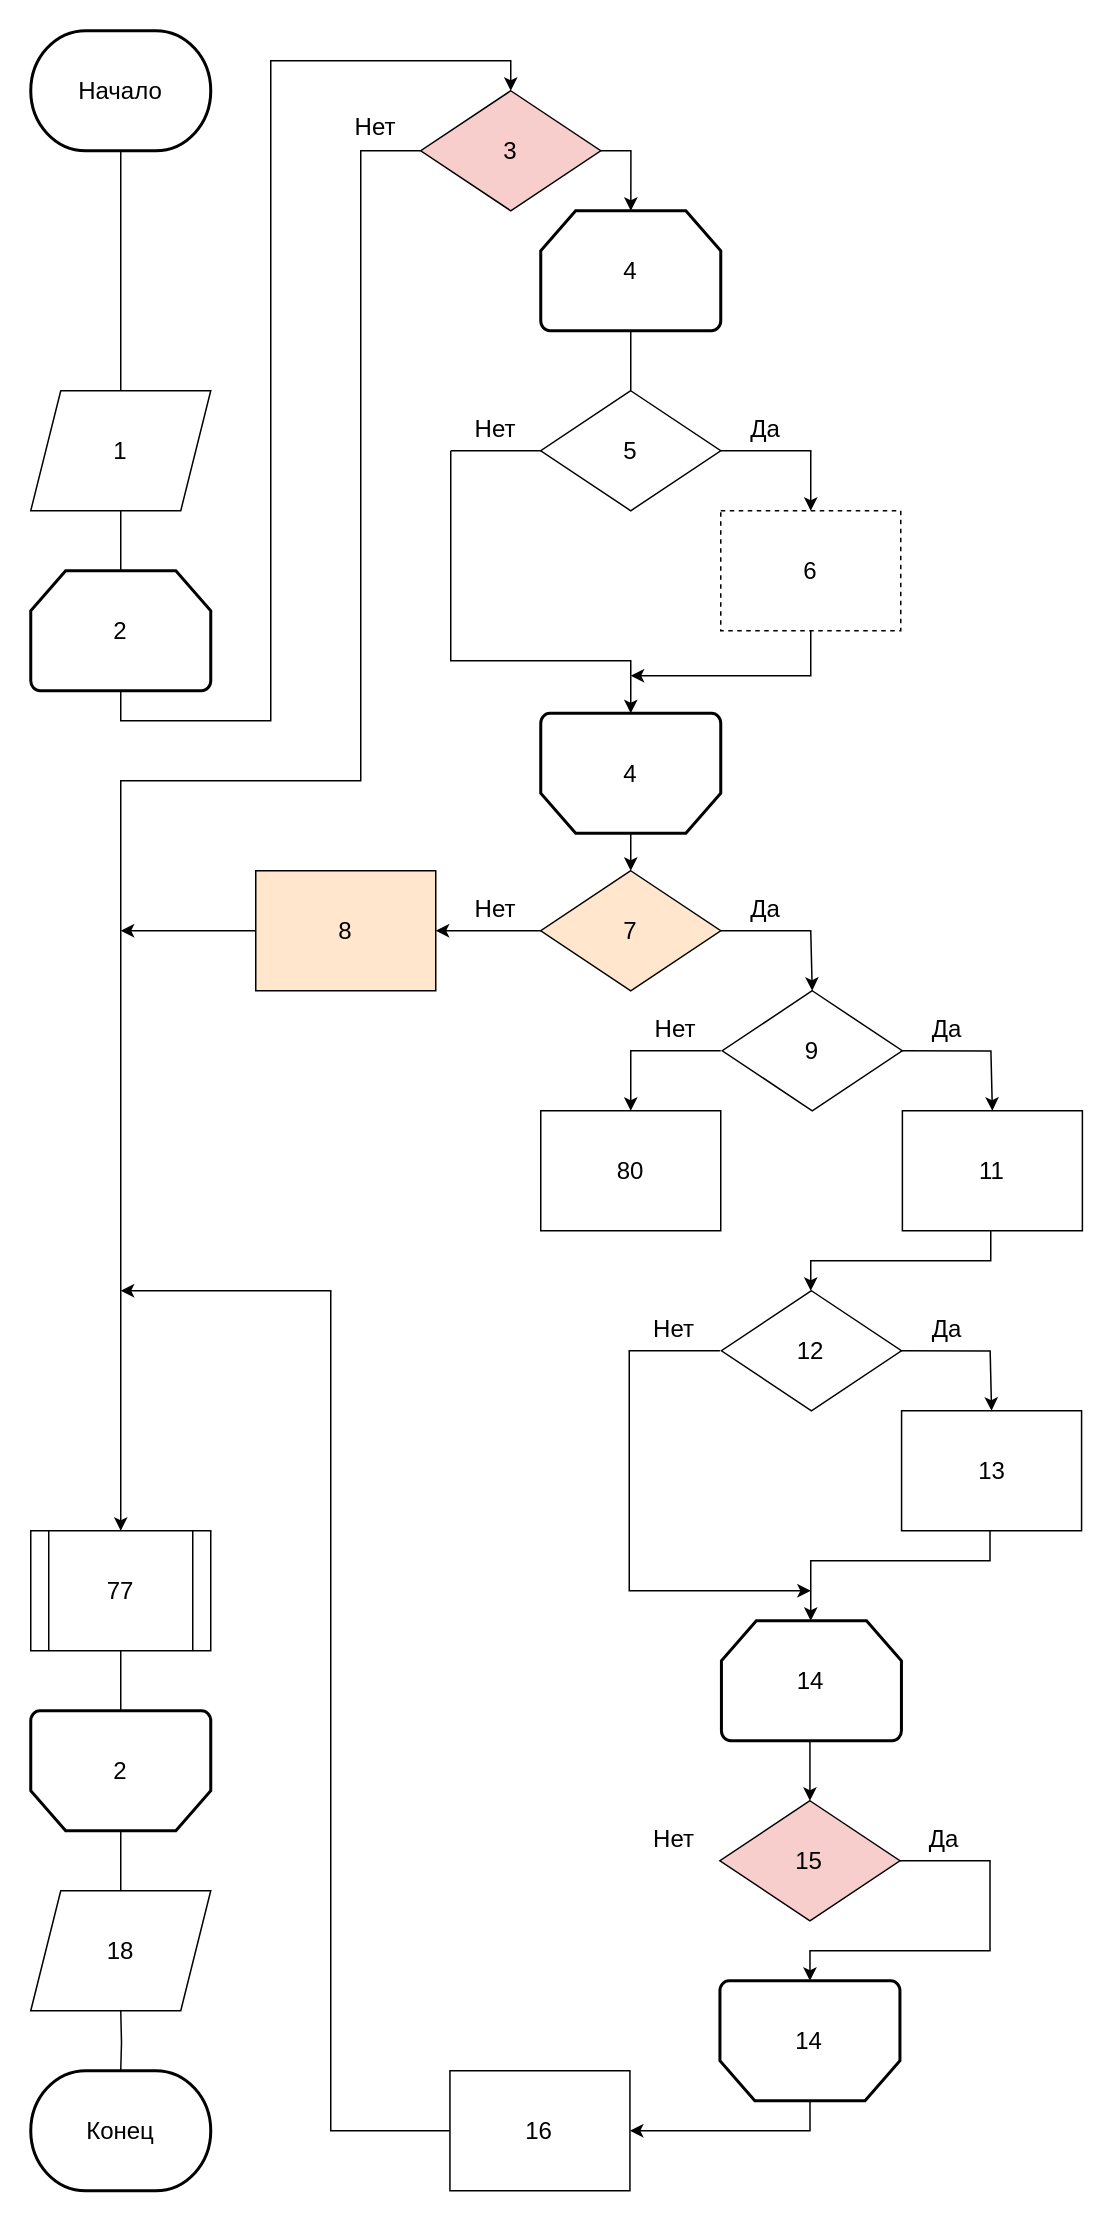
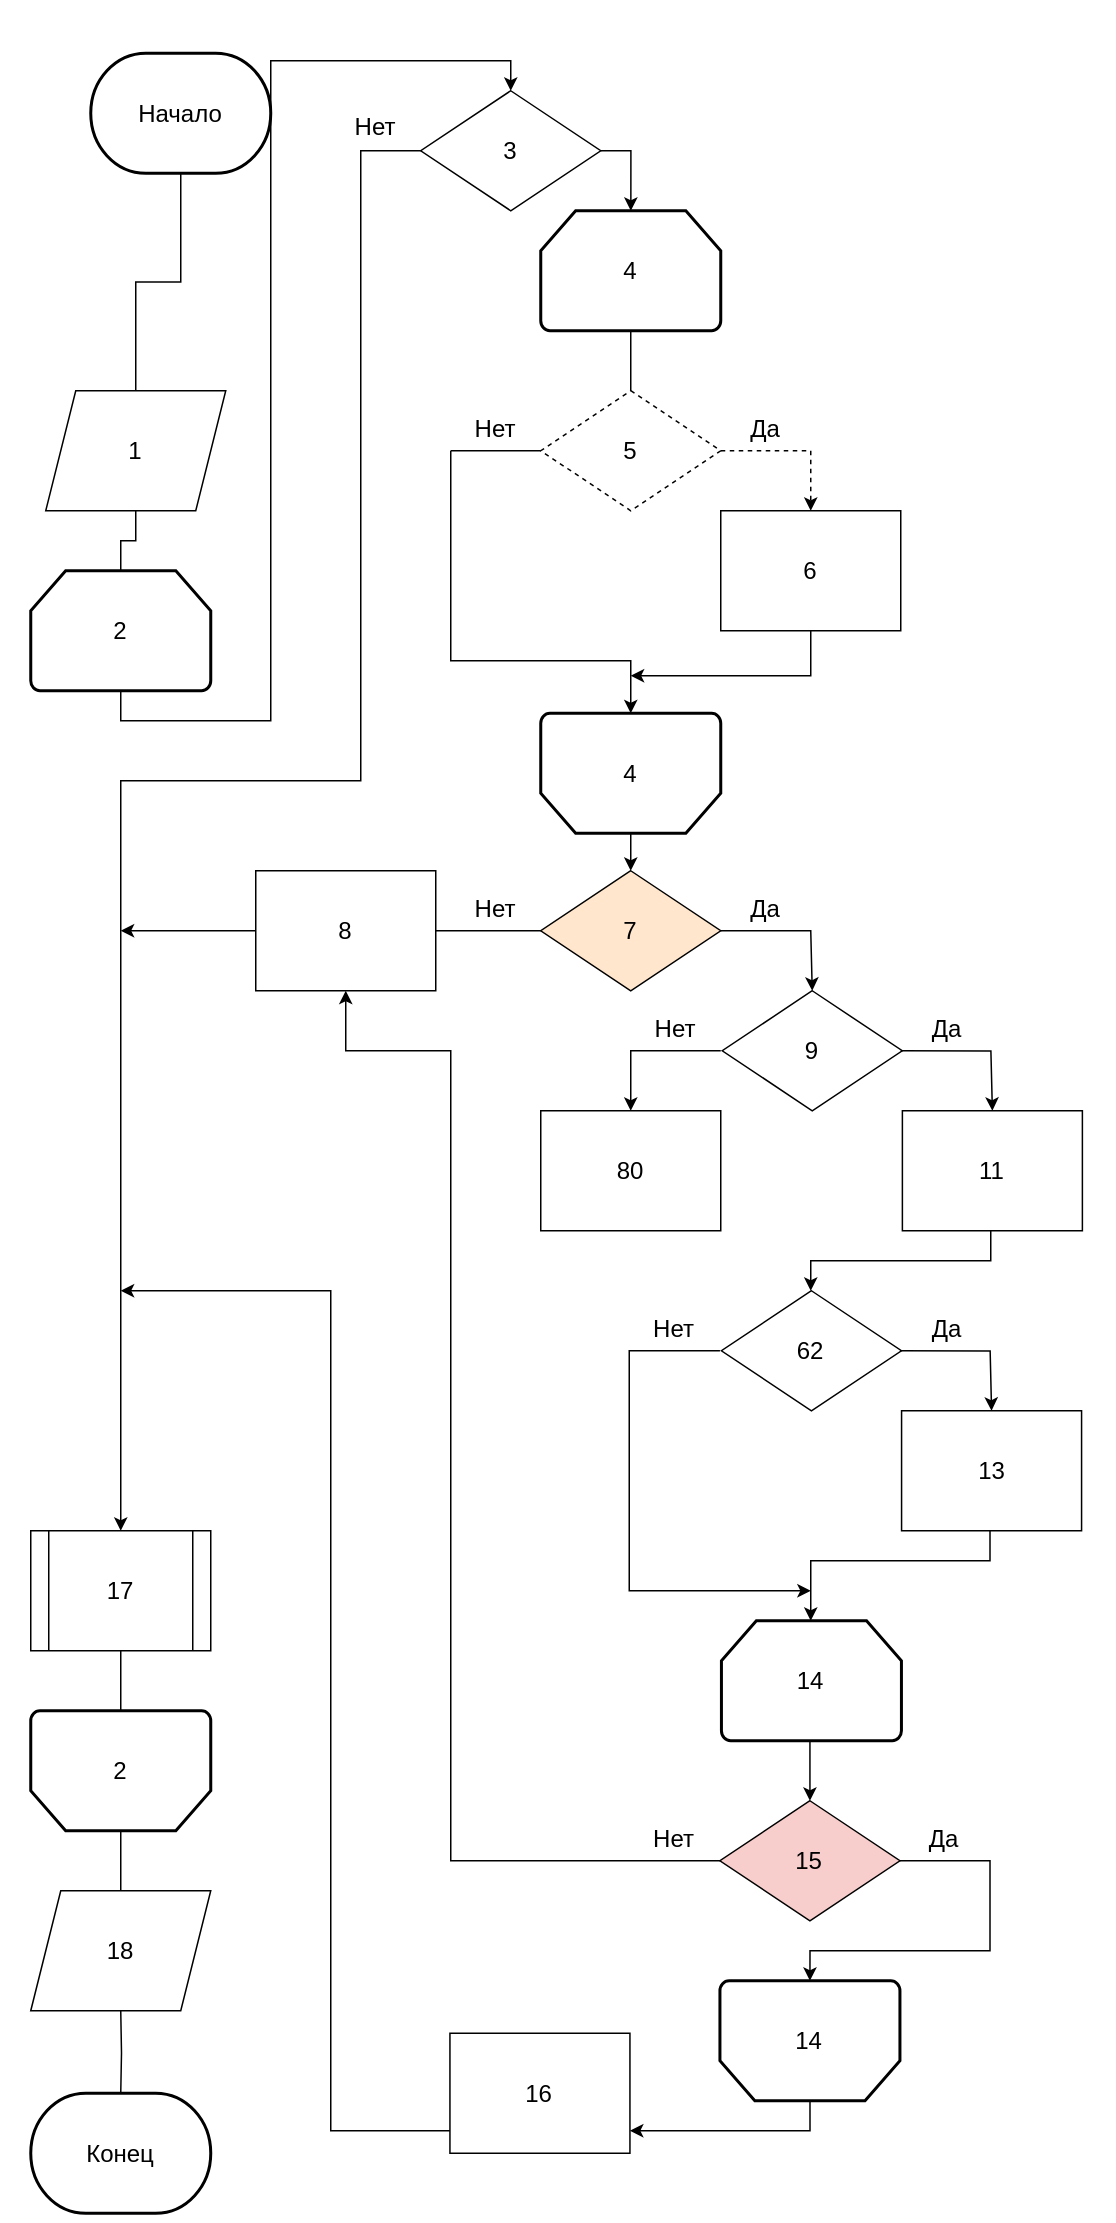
(121, 91) -> (181, 113)
(511, 151) -> (511, 151)
(121, 451) -> (136, 451)
(631, 451) -> (631, 451)
(789, 451) -> (789, 451)
(811, 571) -> (811, 571)
(346, 931) -> (346, 931)
(447, 931) -> (442, 931)
(811, 1351) -> (811, 1351)
none -> (451, 1513)
(121, 1591) -> (121, 1591)
(121, 2131) -> (121, 2153)
(540, 2131) -> (540, 2093)
